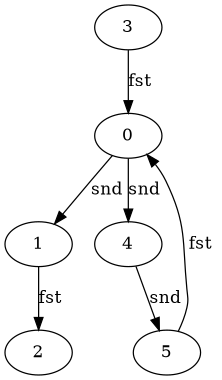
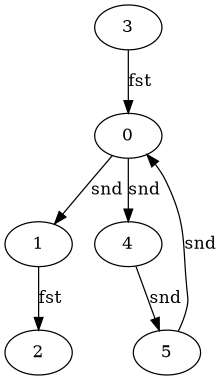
(201, 244) -> (201, 244)
